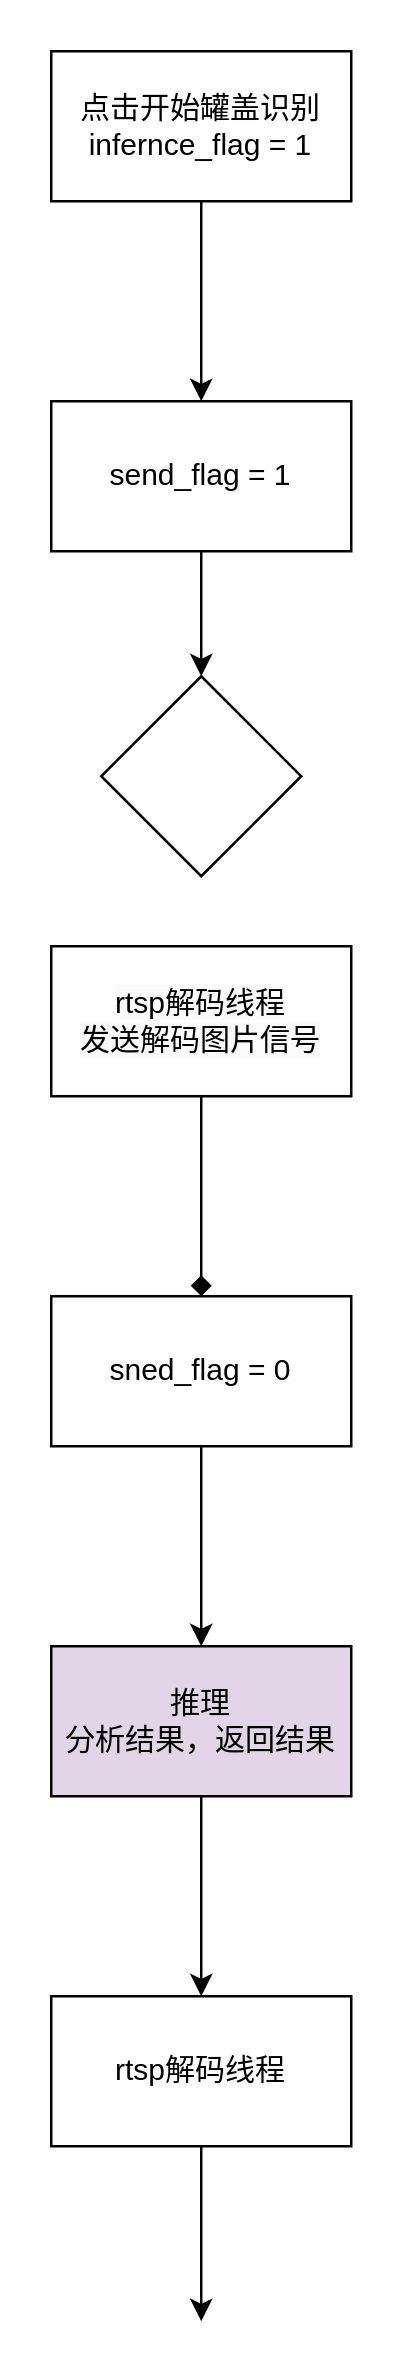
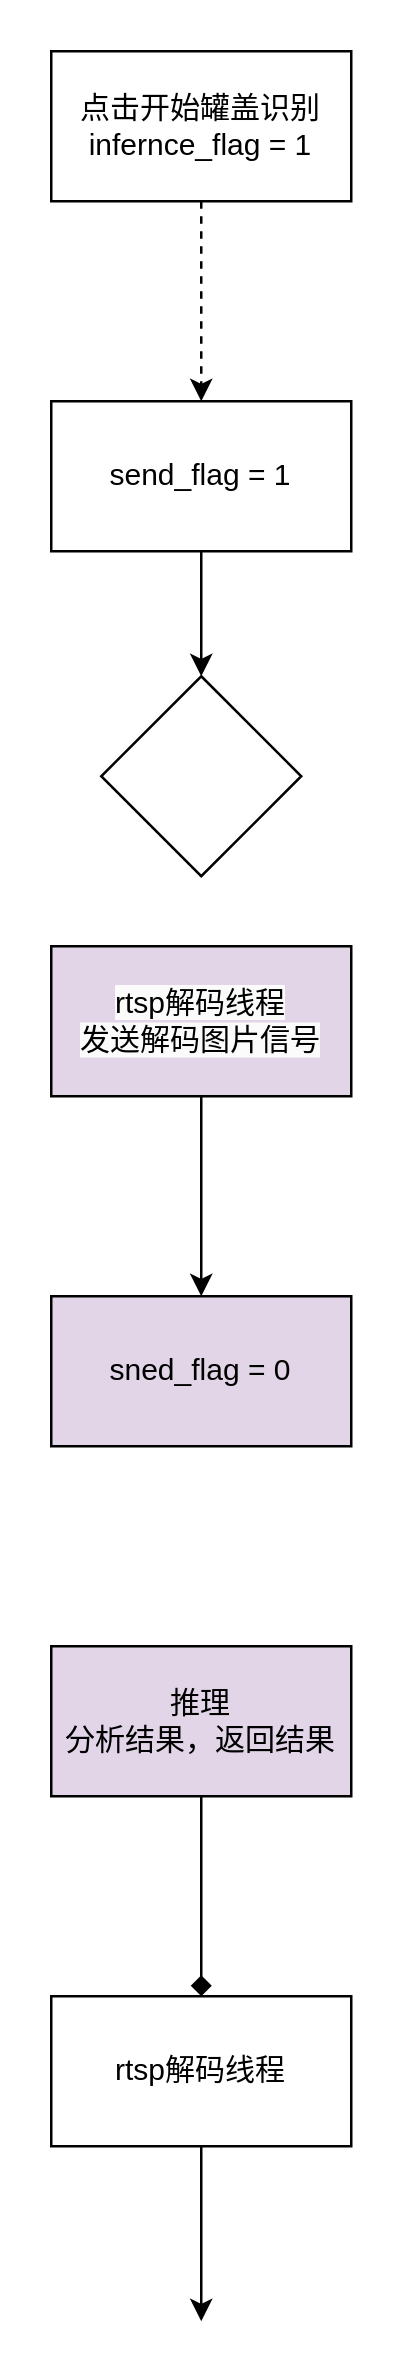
(201, 292) -> (201, 292)
(201, 1021) -> (201, 1021)
(201, 1276) -> (201, 1277)
(201, 1371) -> (201, 1371)
(201, 1538) -> none
(201, 1977) -> (201, 1976)
